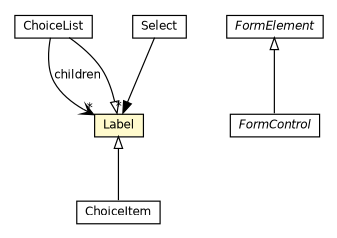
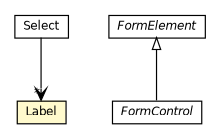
(53, 26) -> none
(141, 70) -> (41, 63)
(118, 212) -> none
